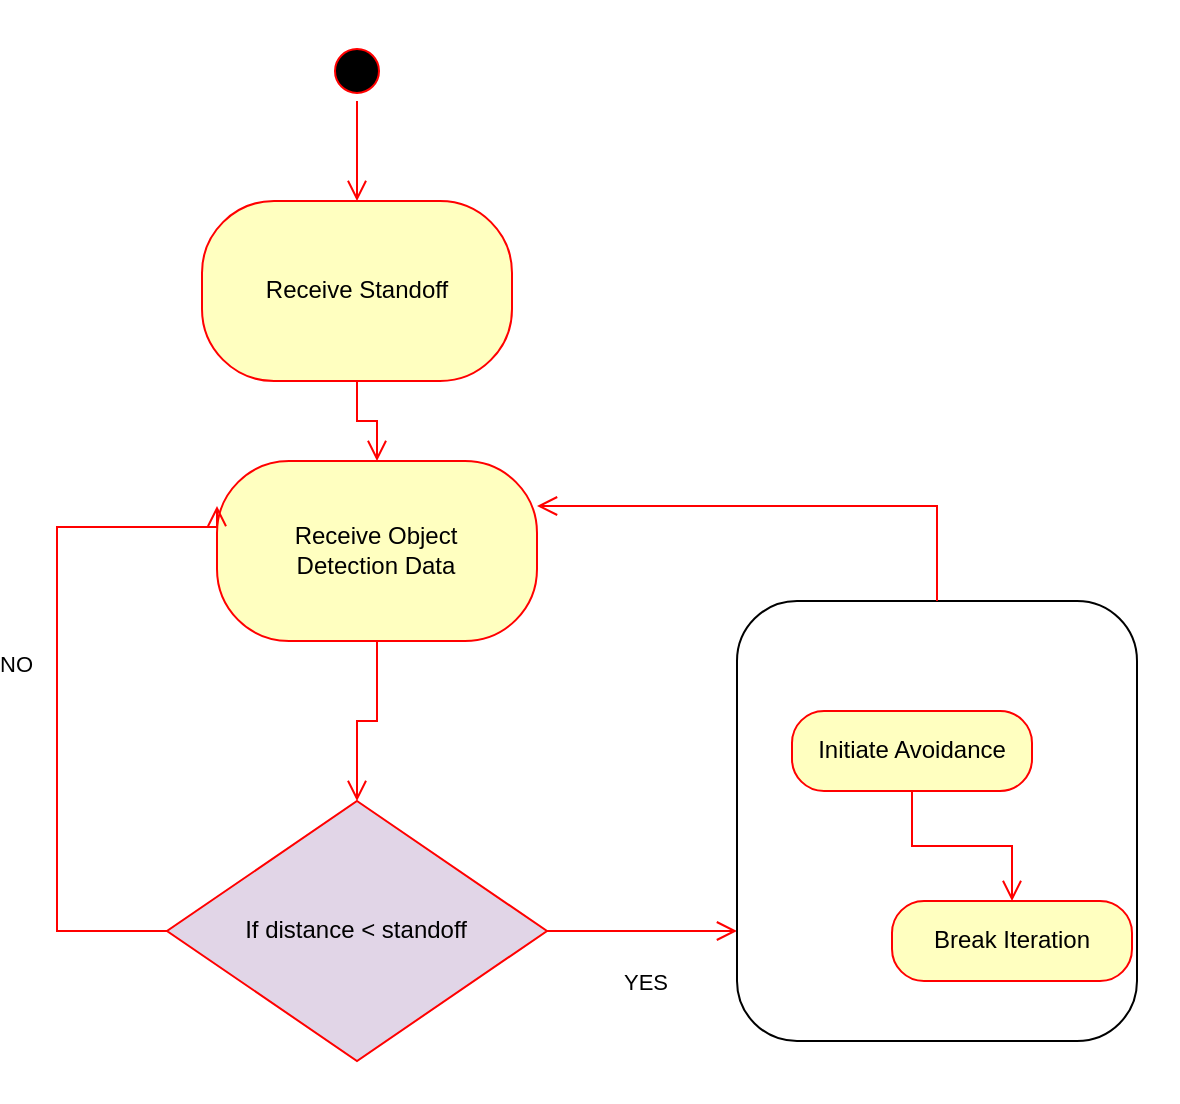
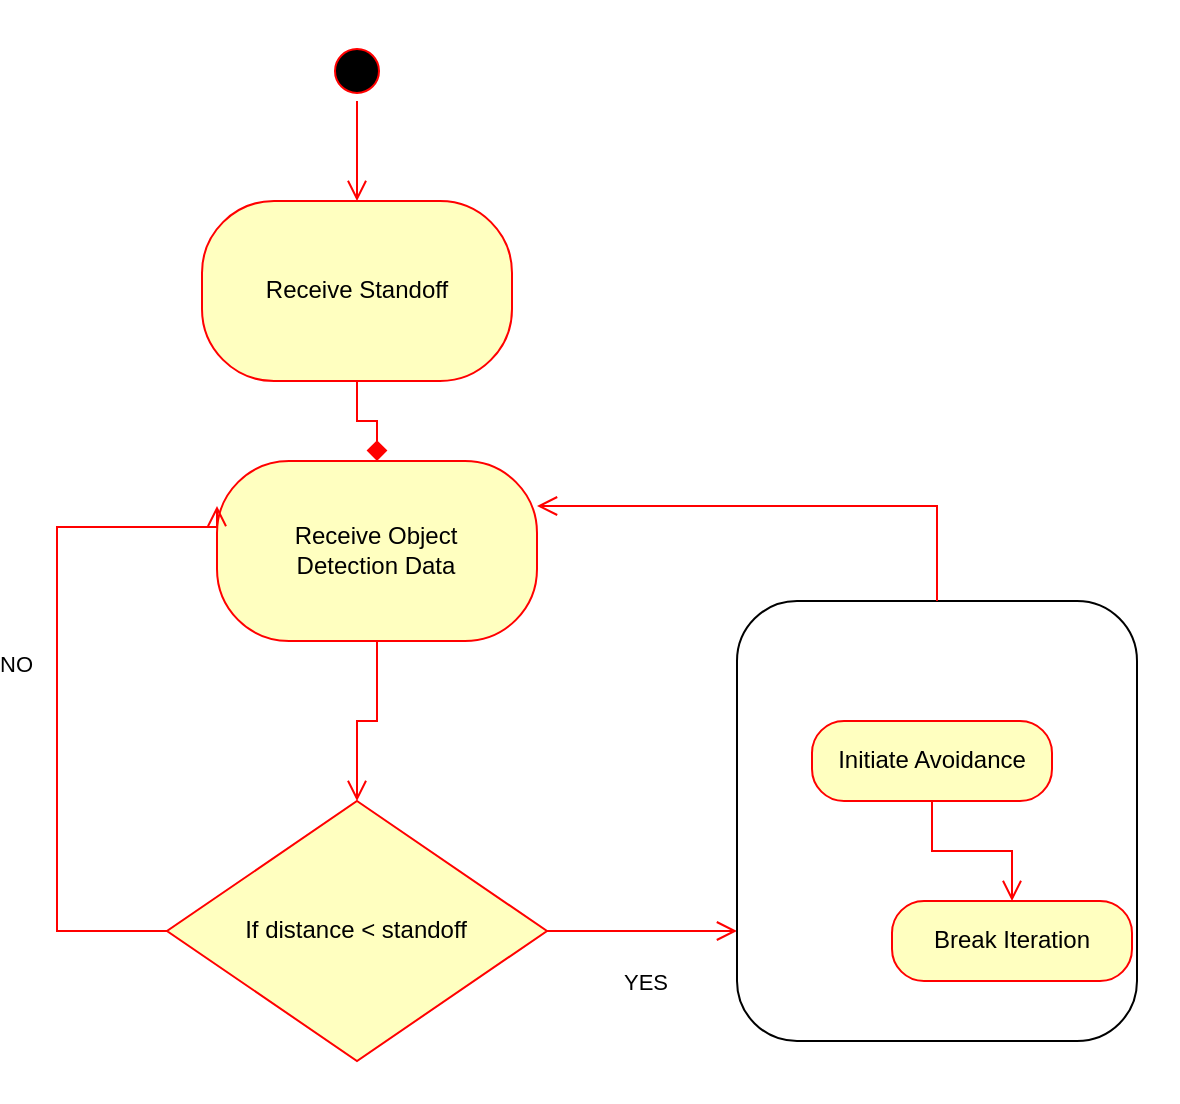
(377, 448) -> (377, 441)
(912, 751) -> (932, 761)
(357, 931) -> (357, 931)
